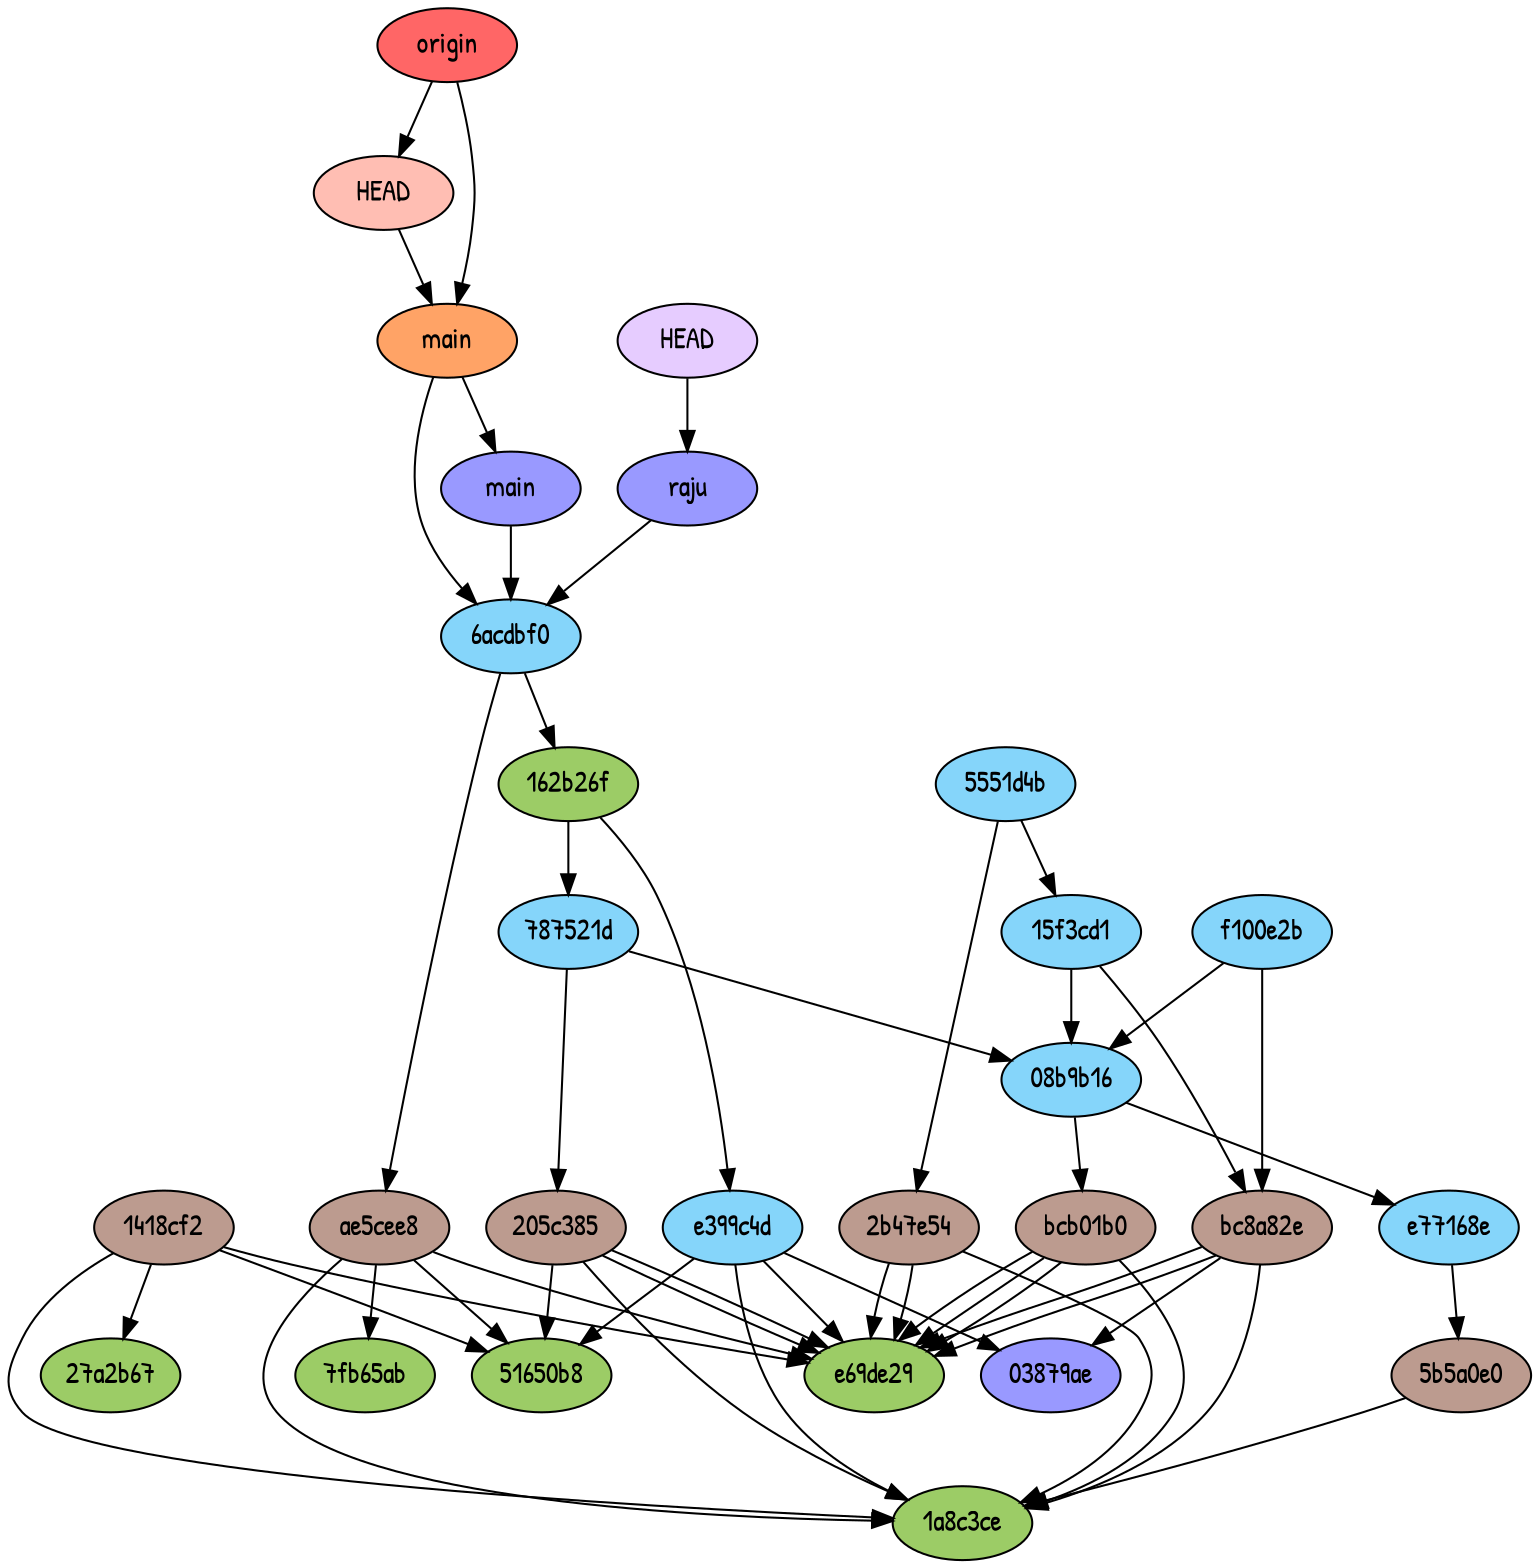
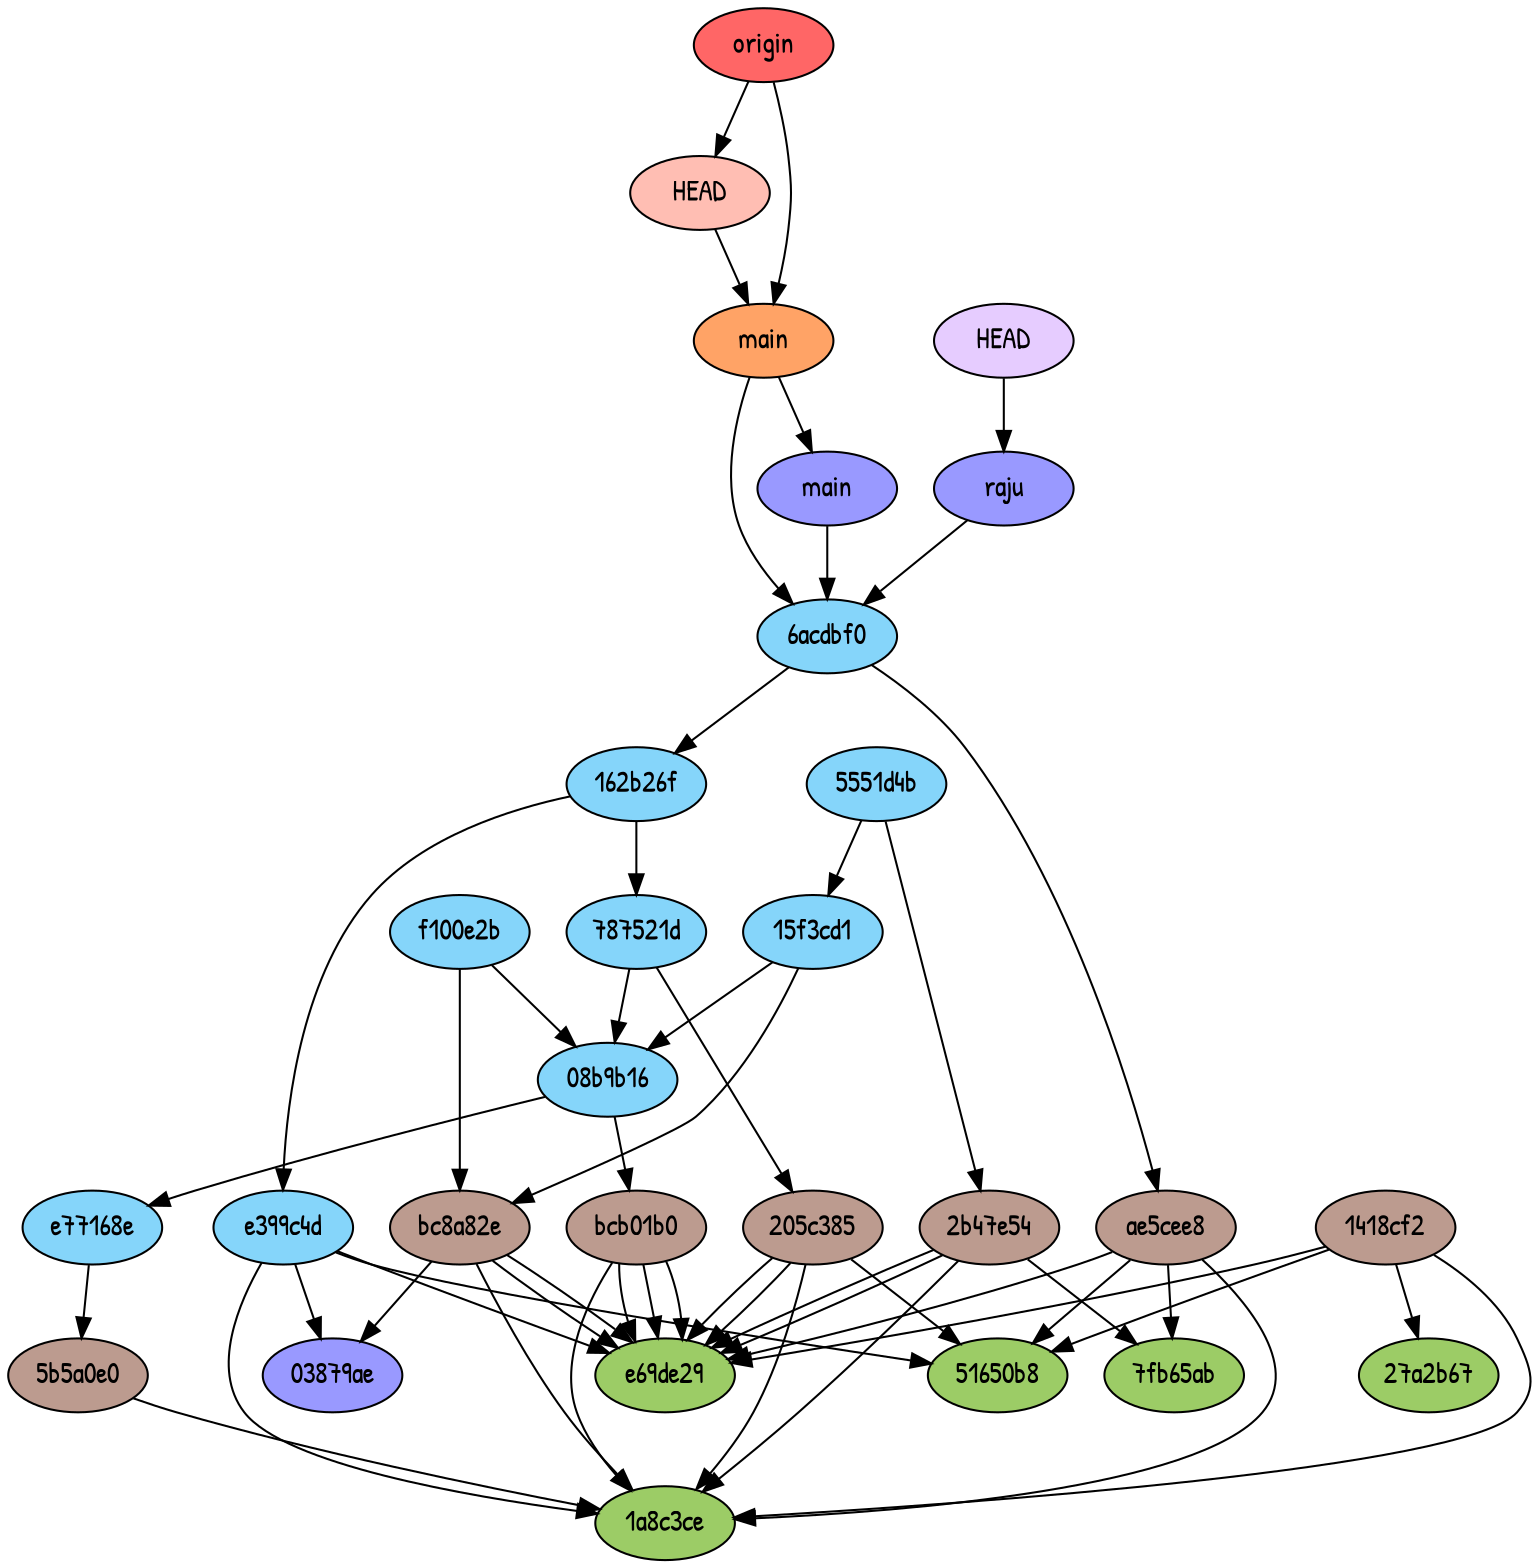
(568, 784) -> (636, 784)
none -> (1067, 1290)
